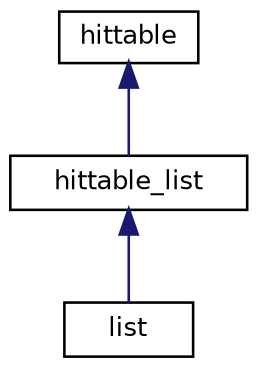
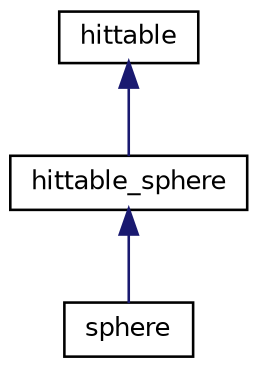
(129, 183) -> (129, 183)
(129, 330) -> (129, 330)
